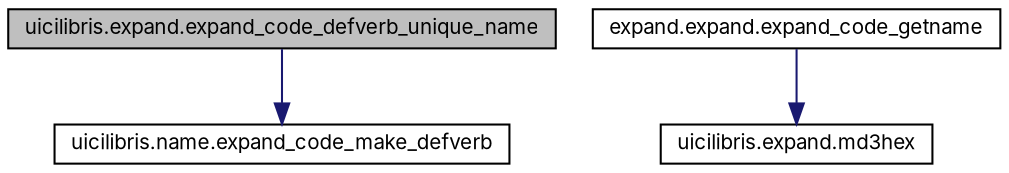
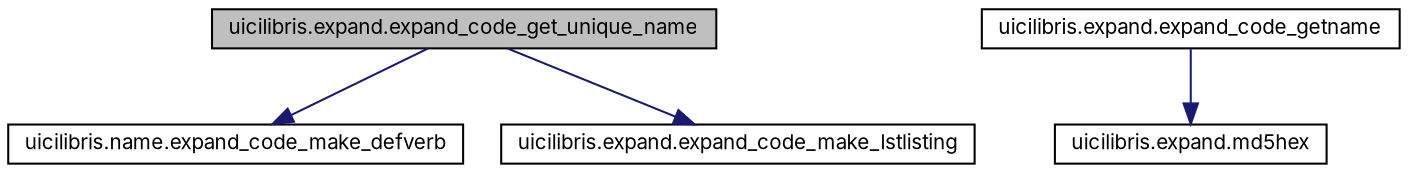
(282, 29) -> (464, 29)
(797, 29) -> (1191, 29)
none -> (738, 144)
(797, 144) -> (1191, 144)
